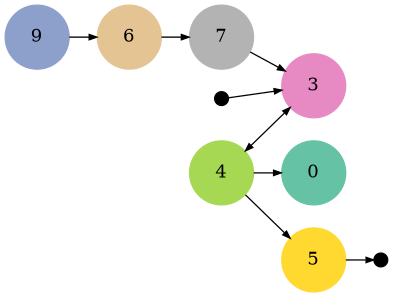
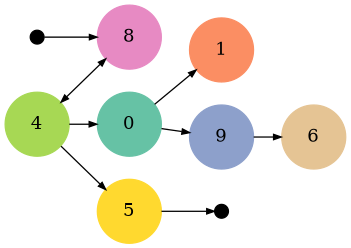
(222, 37) -> none
none -> (222, 50)
(314, 86) -> (129, 37)
none -> (172, 130)
